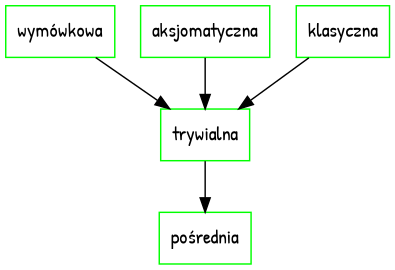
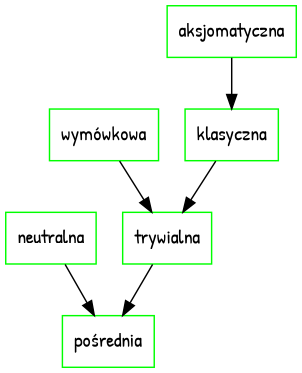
(205, 76) -> (232, 76)
none -> (51, 238)
